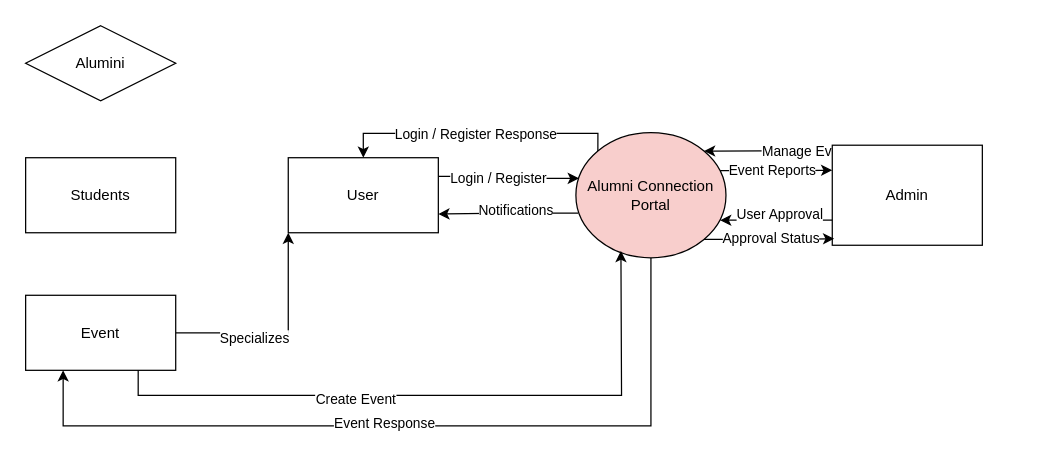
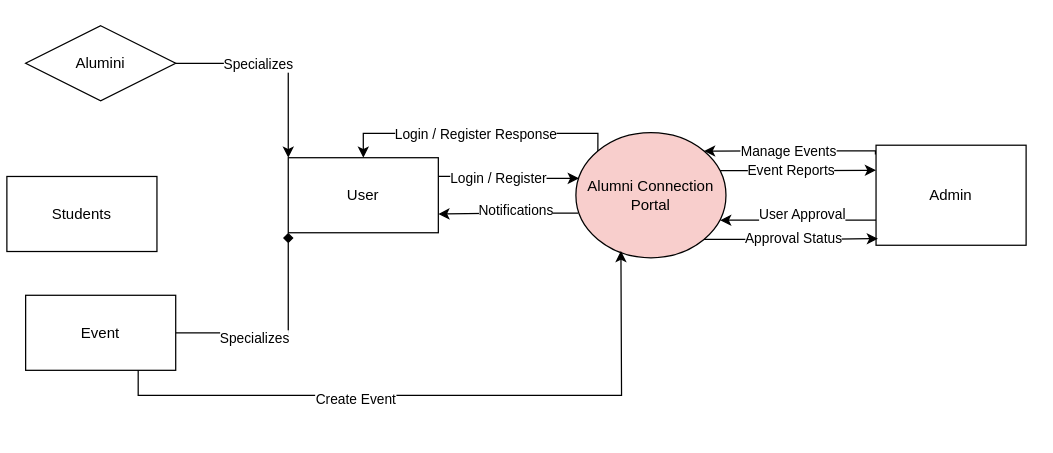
none -> (275, 63)
(101, 195) -> (82, 214)
(907, 195) -> (951, 195)
(288, 242) -> (288, 243)
(417, 426) -> none
